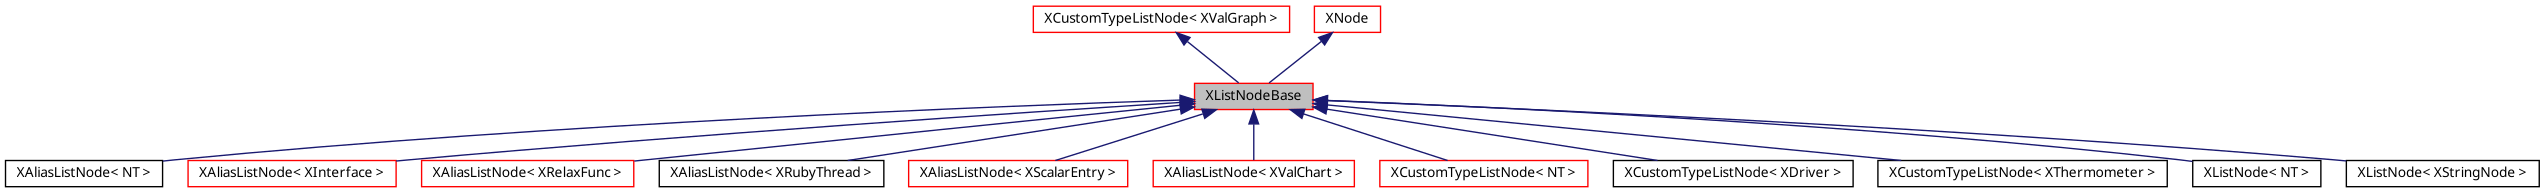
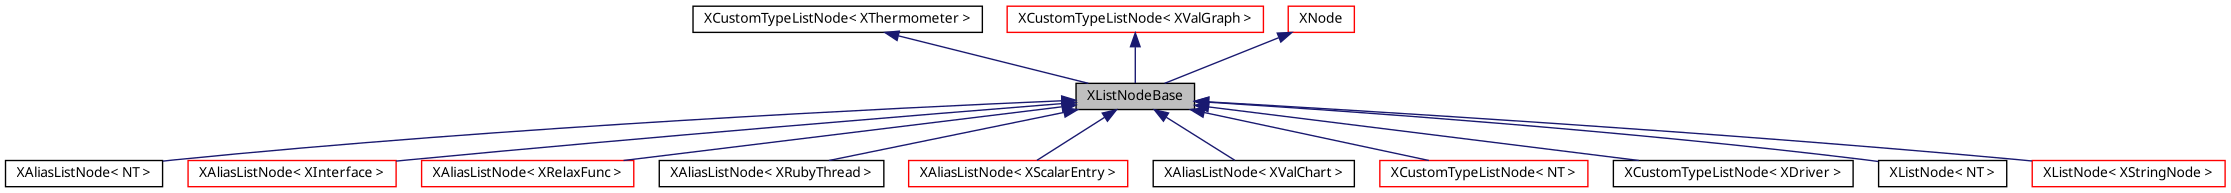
(1254, 96) -> (1135, 96)
(1614, 133) -> (993, 60)
(1254, 174) -> (1254, 174)
(2443, 174) -> (2129, 174)
